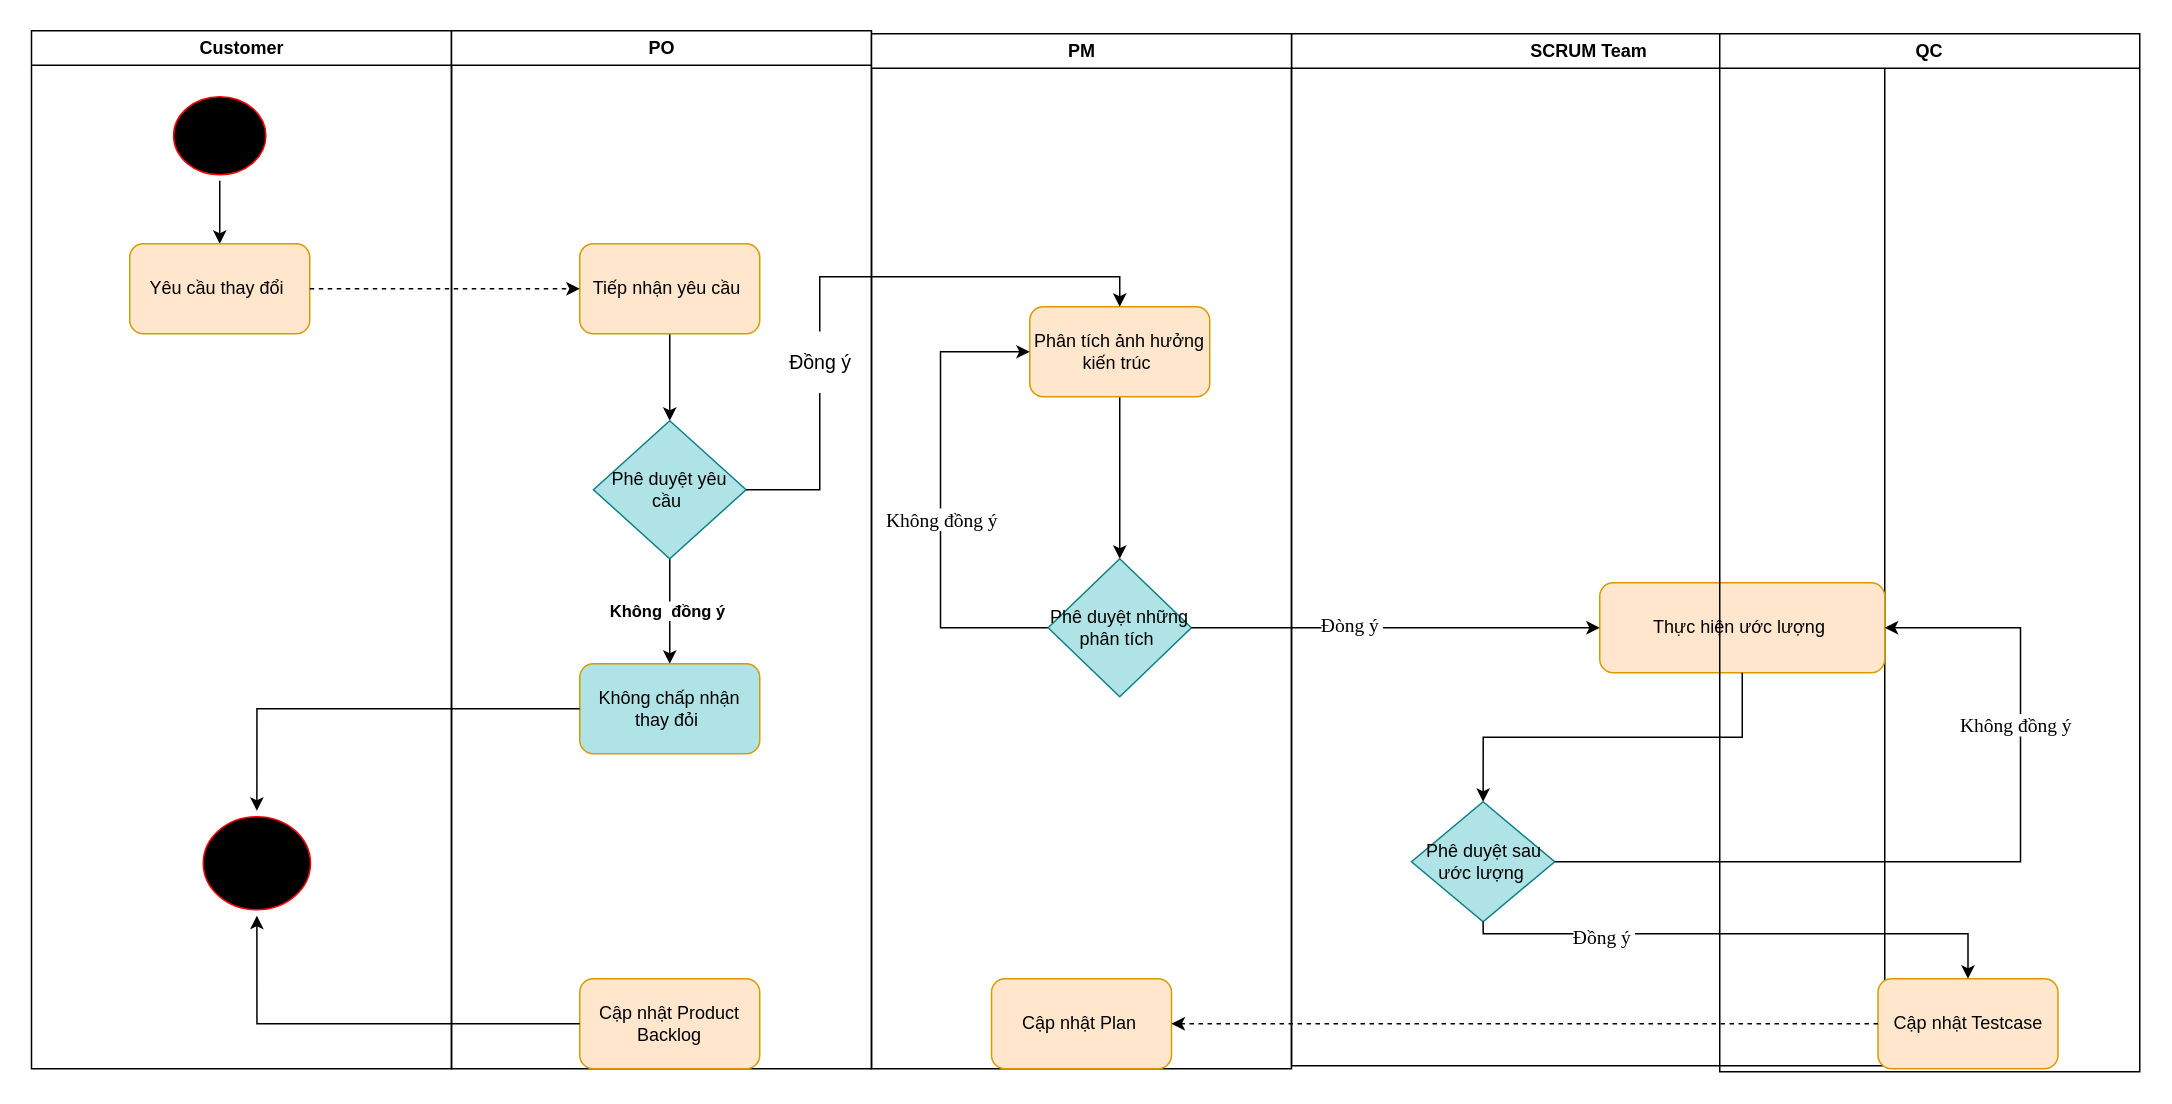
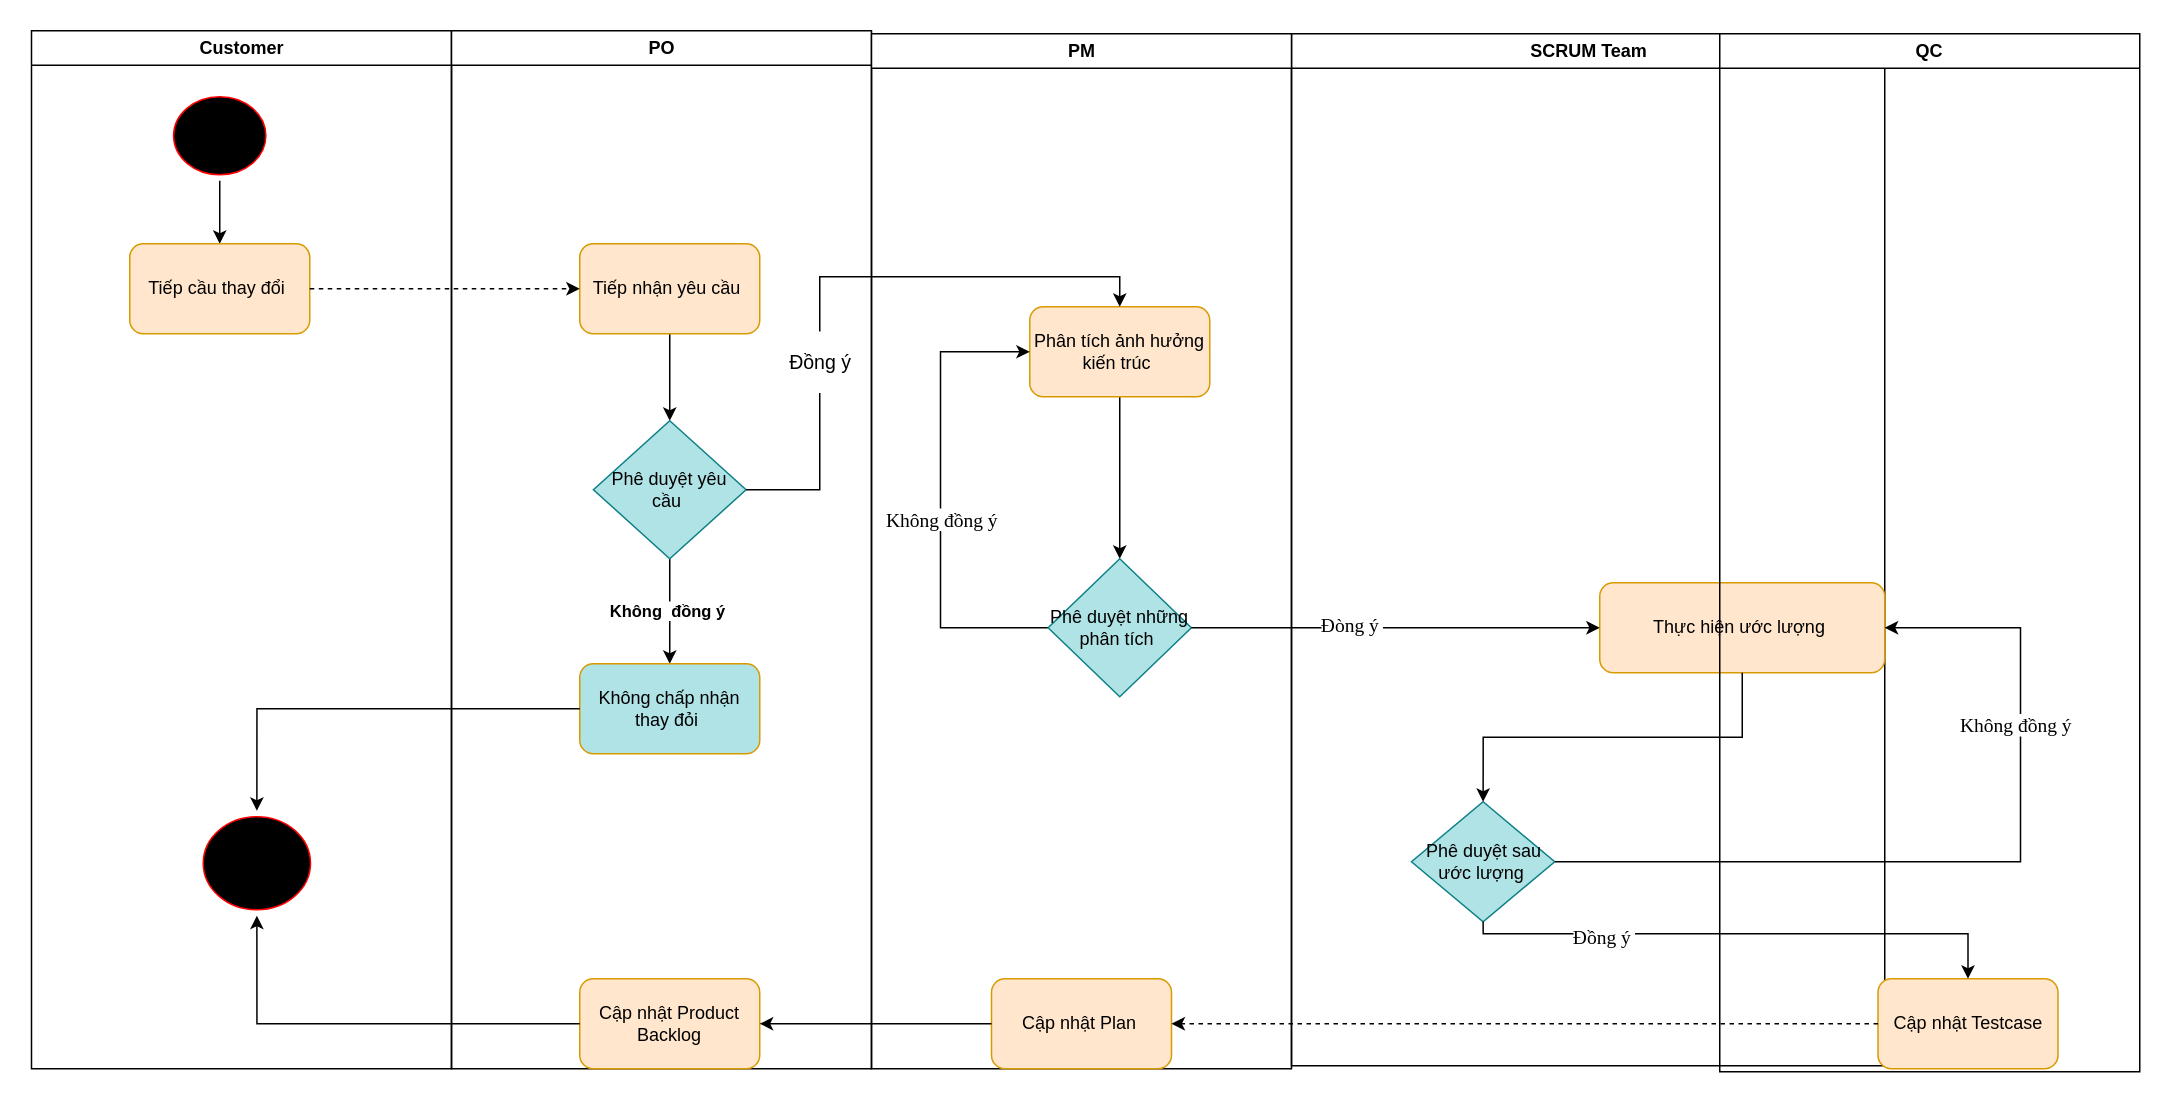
(220, 289) -> (220, 289)
none -> (880, 1024)
